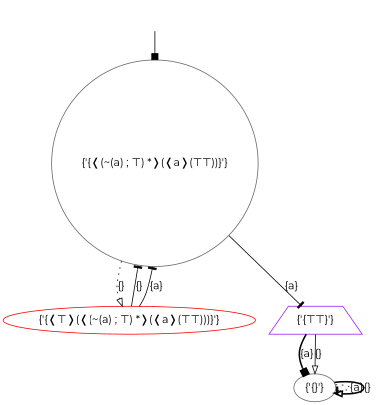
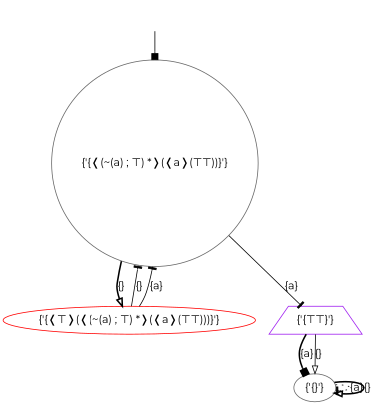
(118, 280) -> (118, 280)
